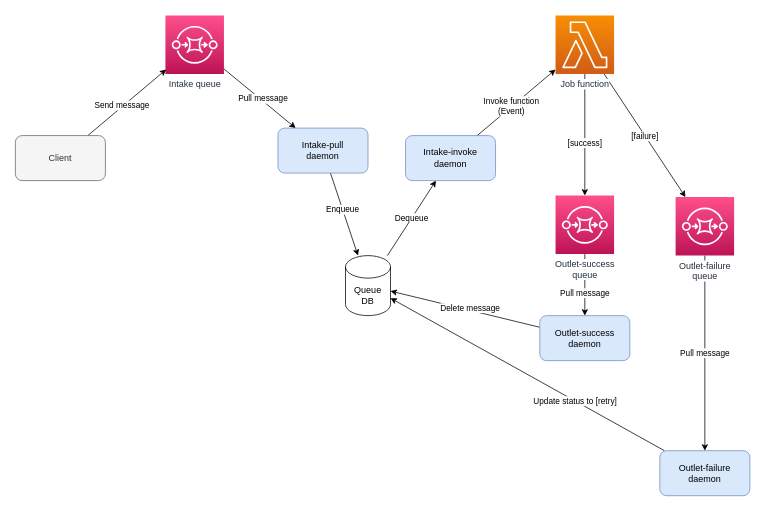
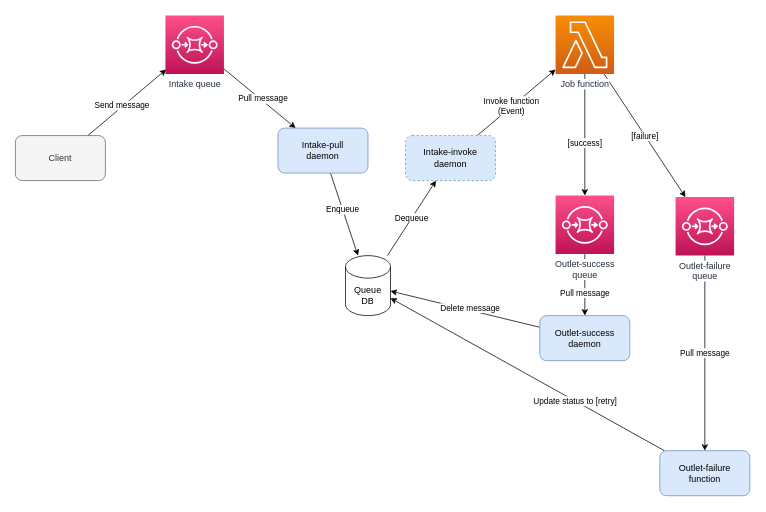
(450, 158) -> (450, 158)
(705, 473) -> (705, 473)
